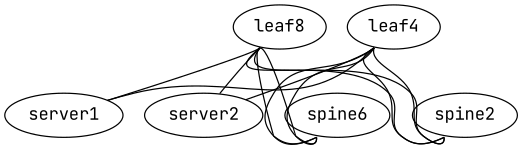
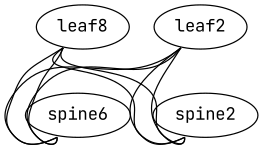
(394, 27) -> (201, 27)
(64, 115) -> none
(204, 115) -> none
